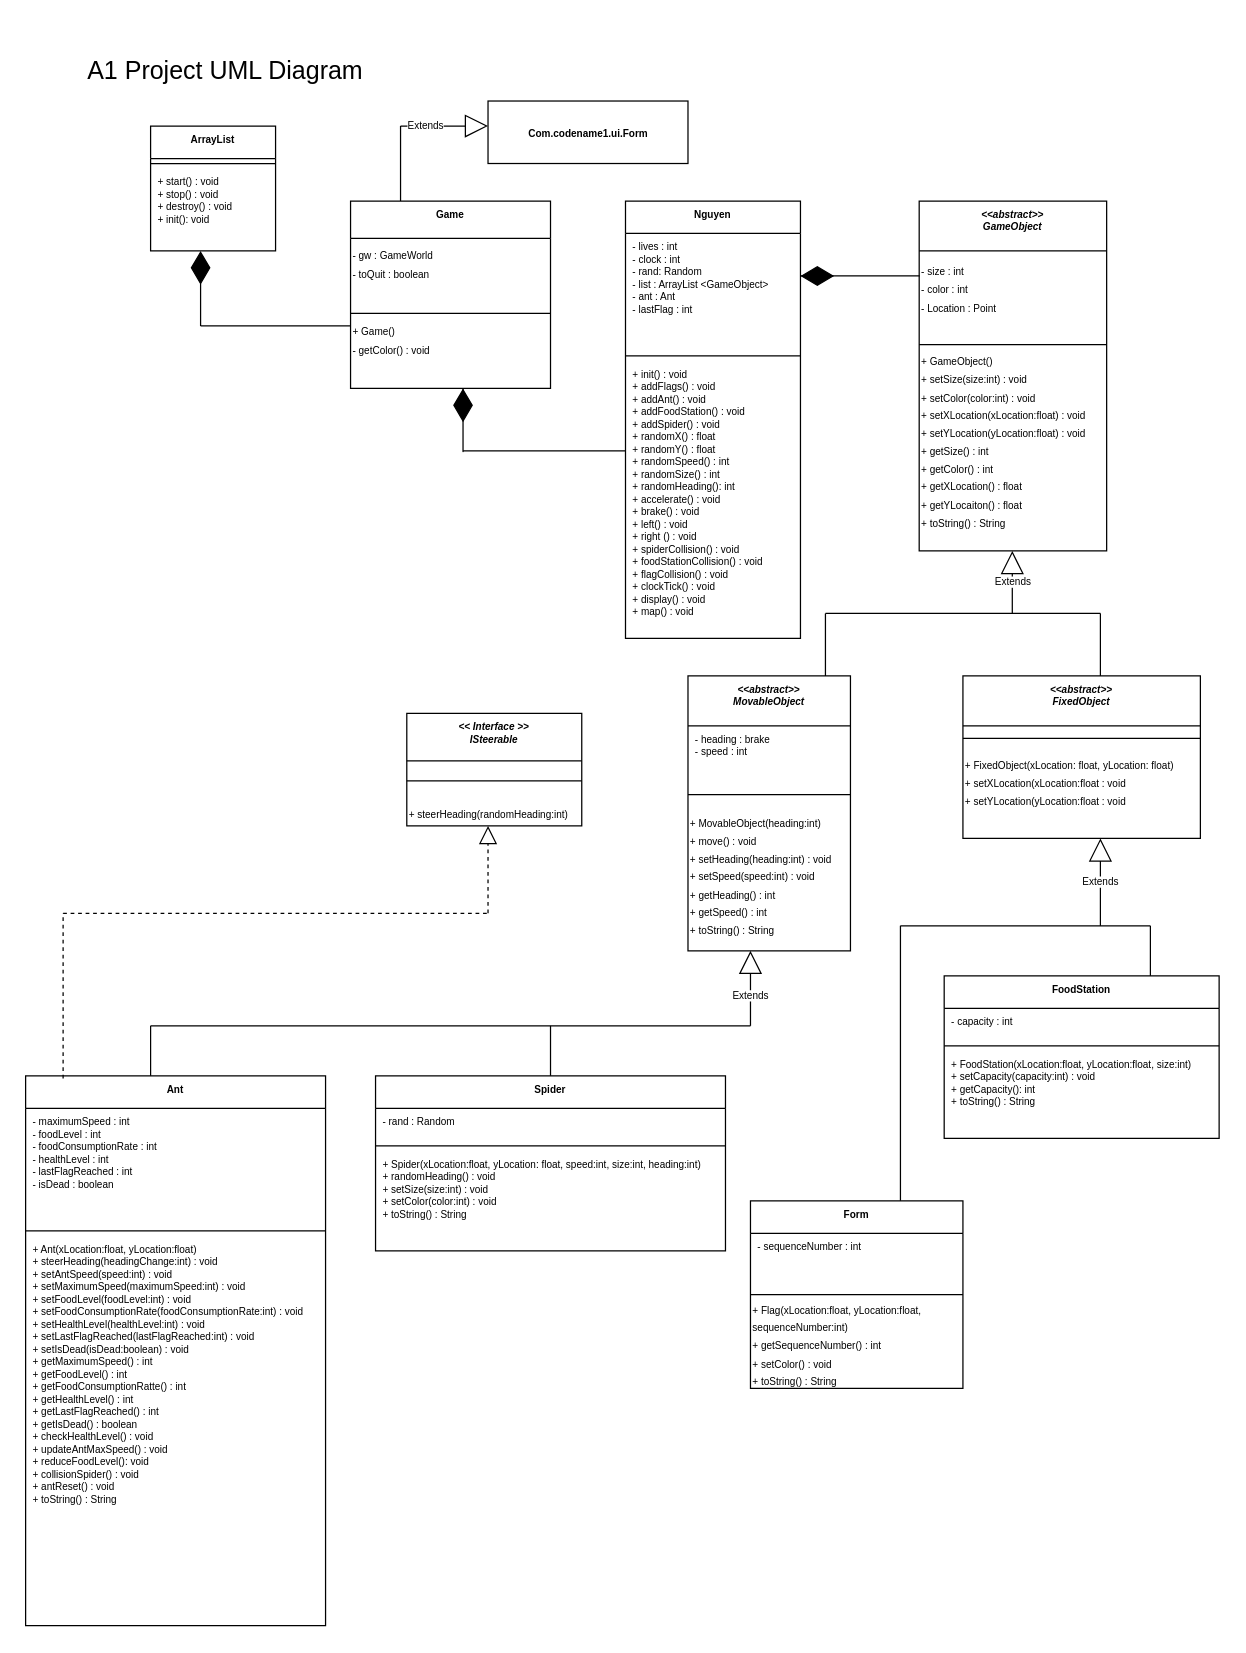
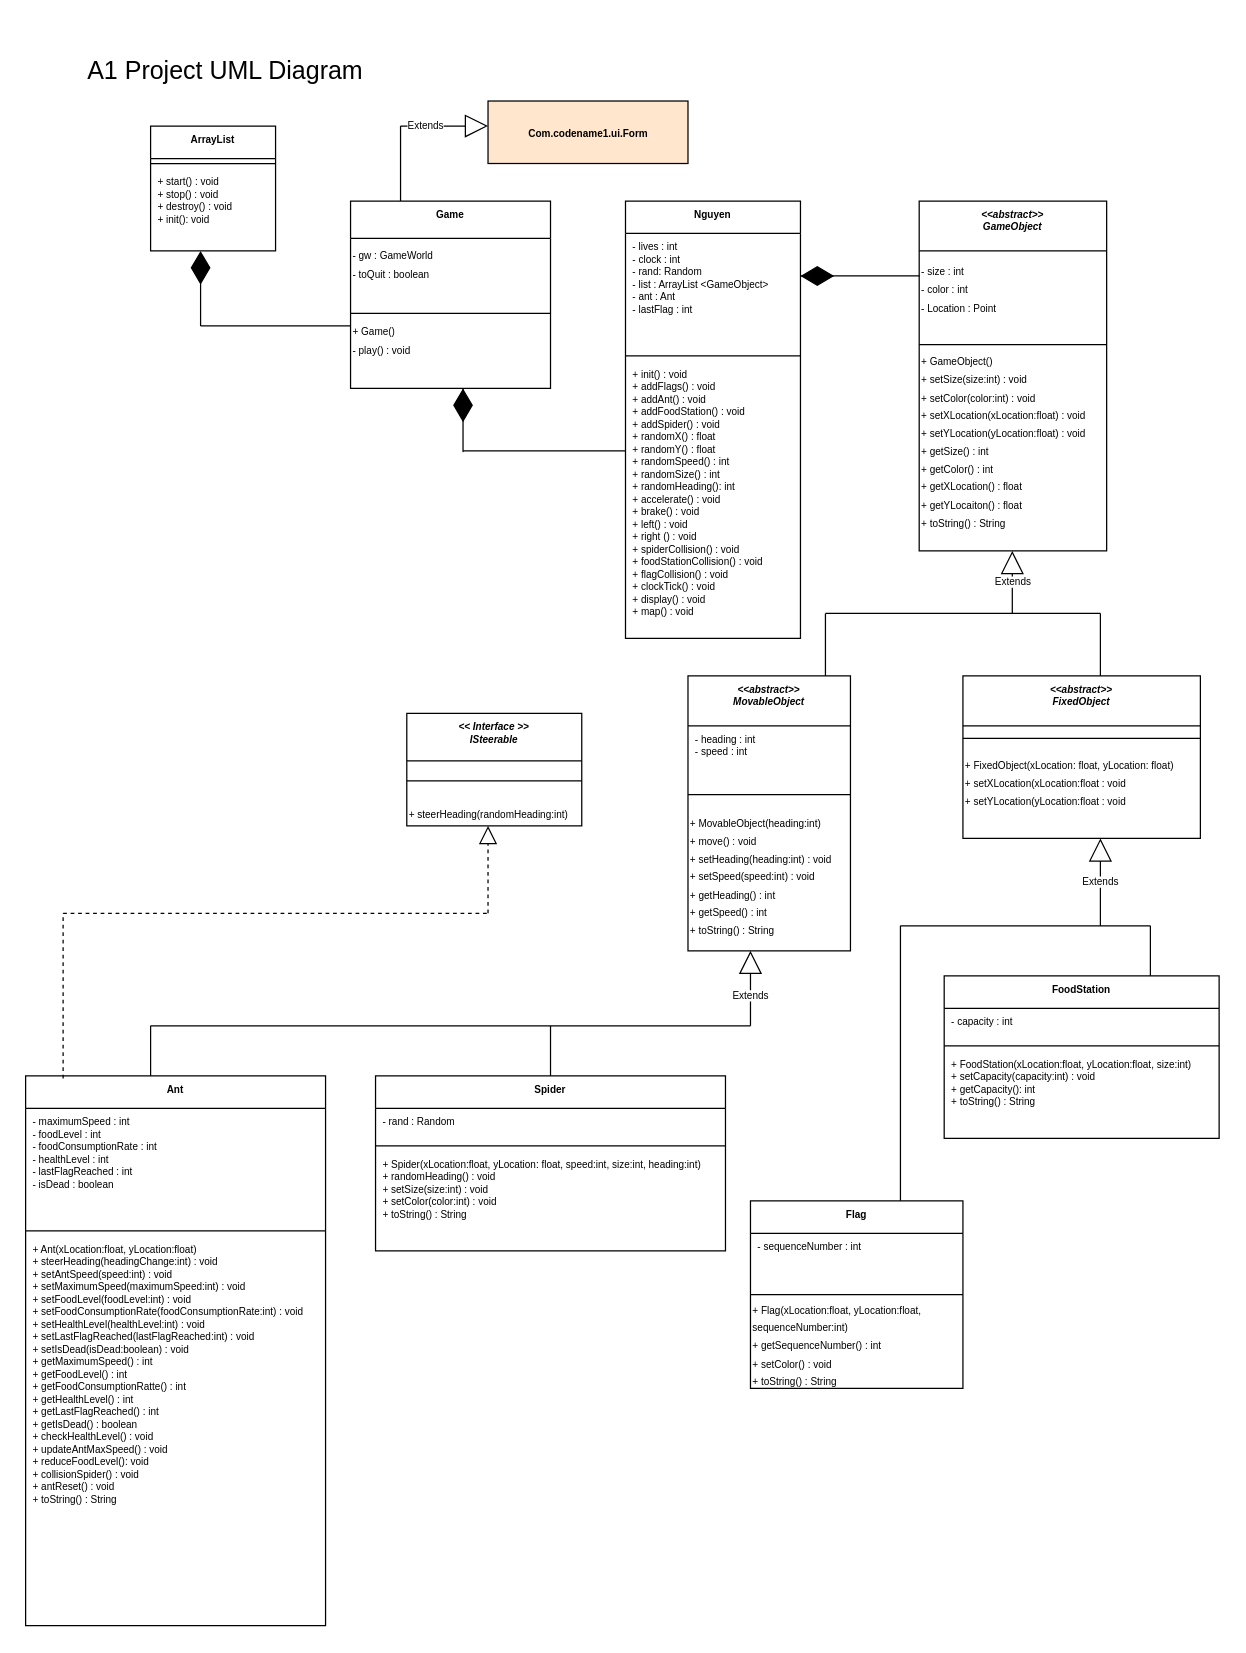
(588, 132) -> (588, 132)
(421, 339) -> (404, 339)
(736, 739) -> (729, 739)
(856, 1214) -> (856, 1214)
